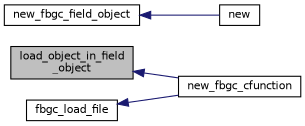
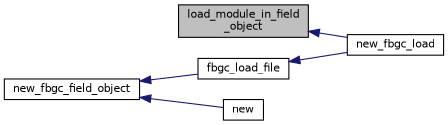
(72, 63) -> (243, 21)
none -> (174, 77)
(240, 87) -> (395, 45)
